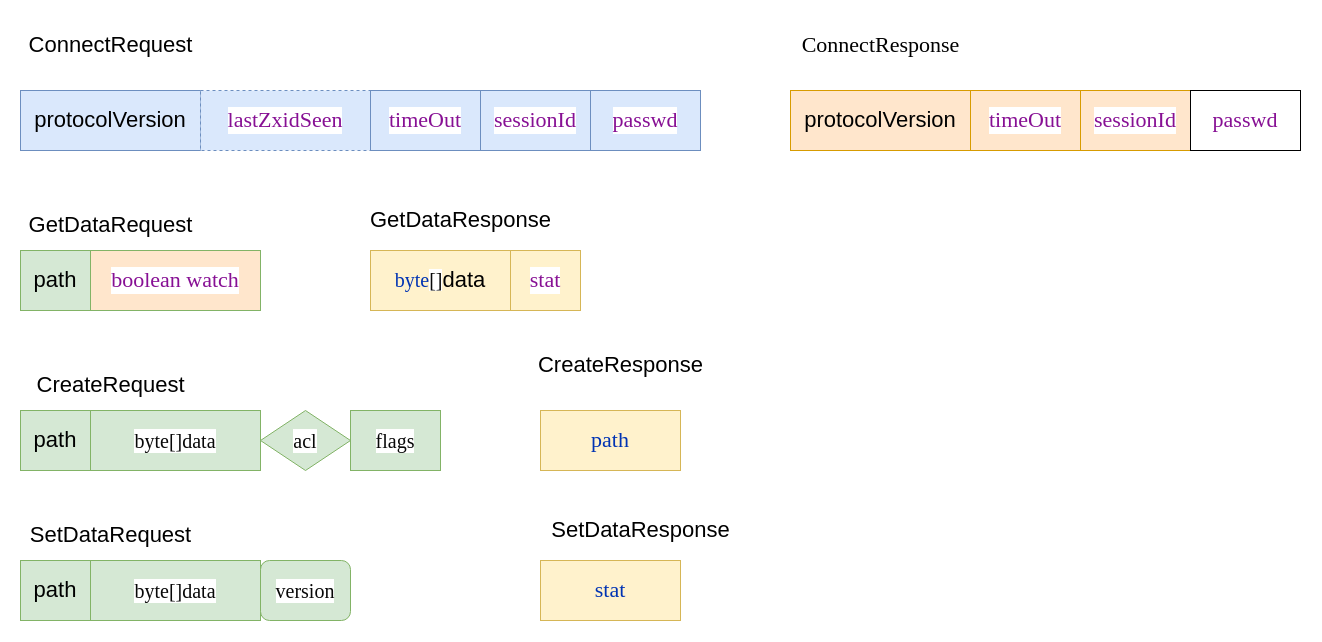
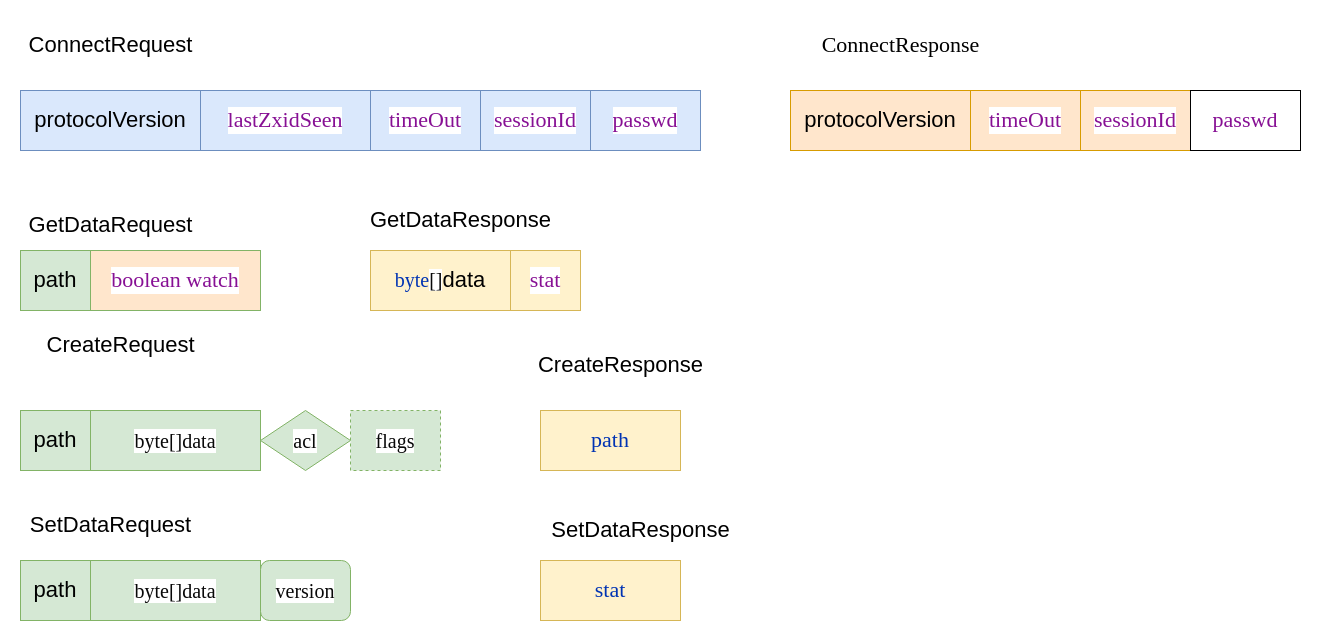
(881, 46) -> (901, 46)
(286, 121) -> (286, 121)
(111, 386) -> (121, 346)
(396, 441) -> (396, 441)
(111, 536) -> (111, 526)
